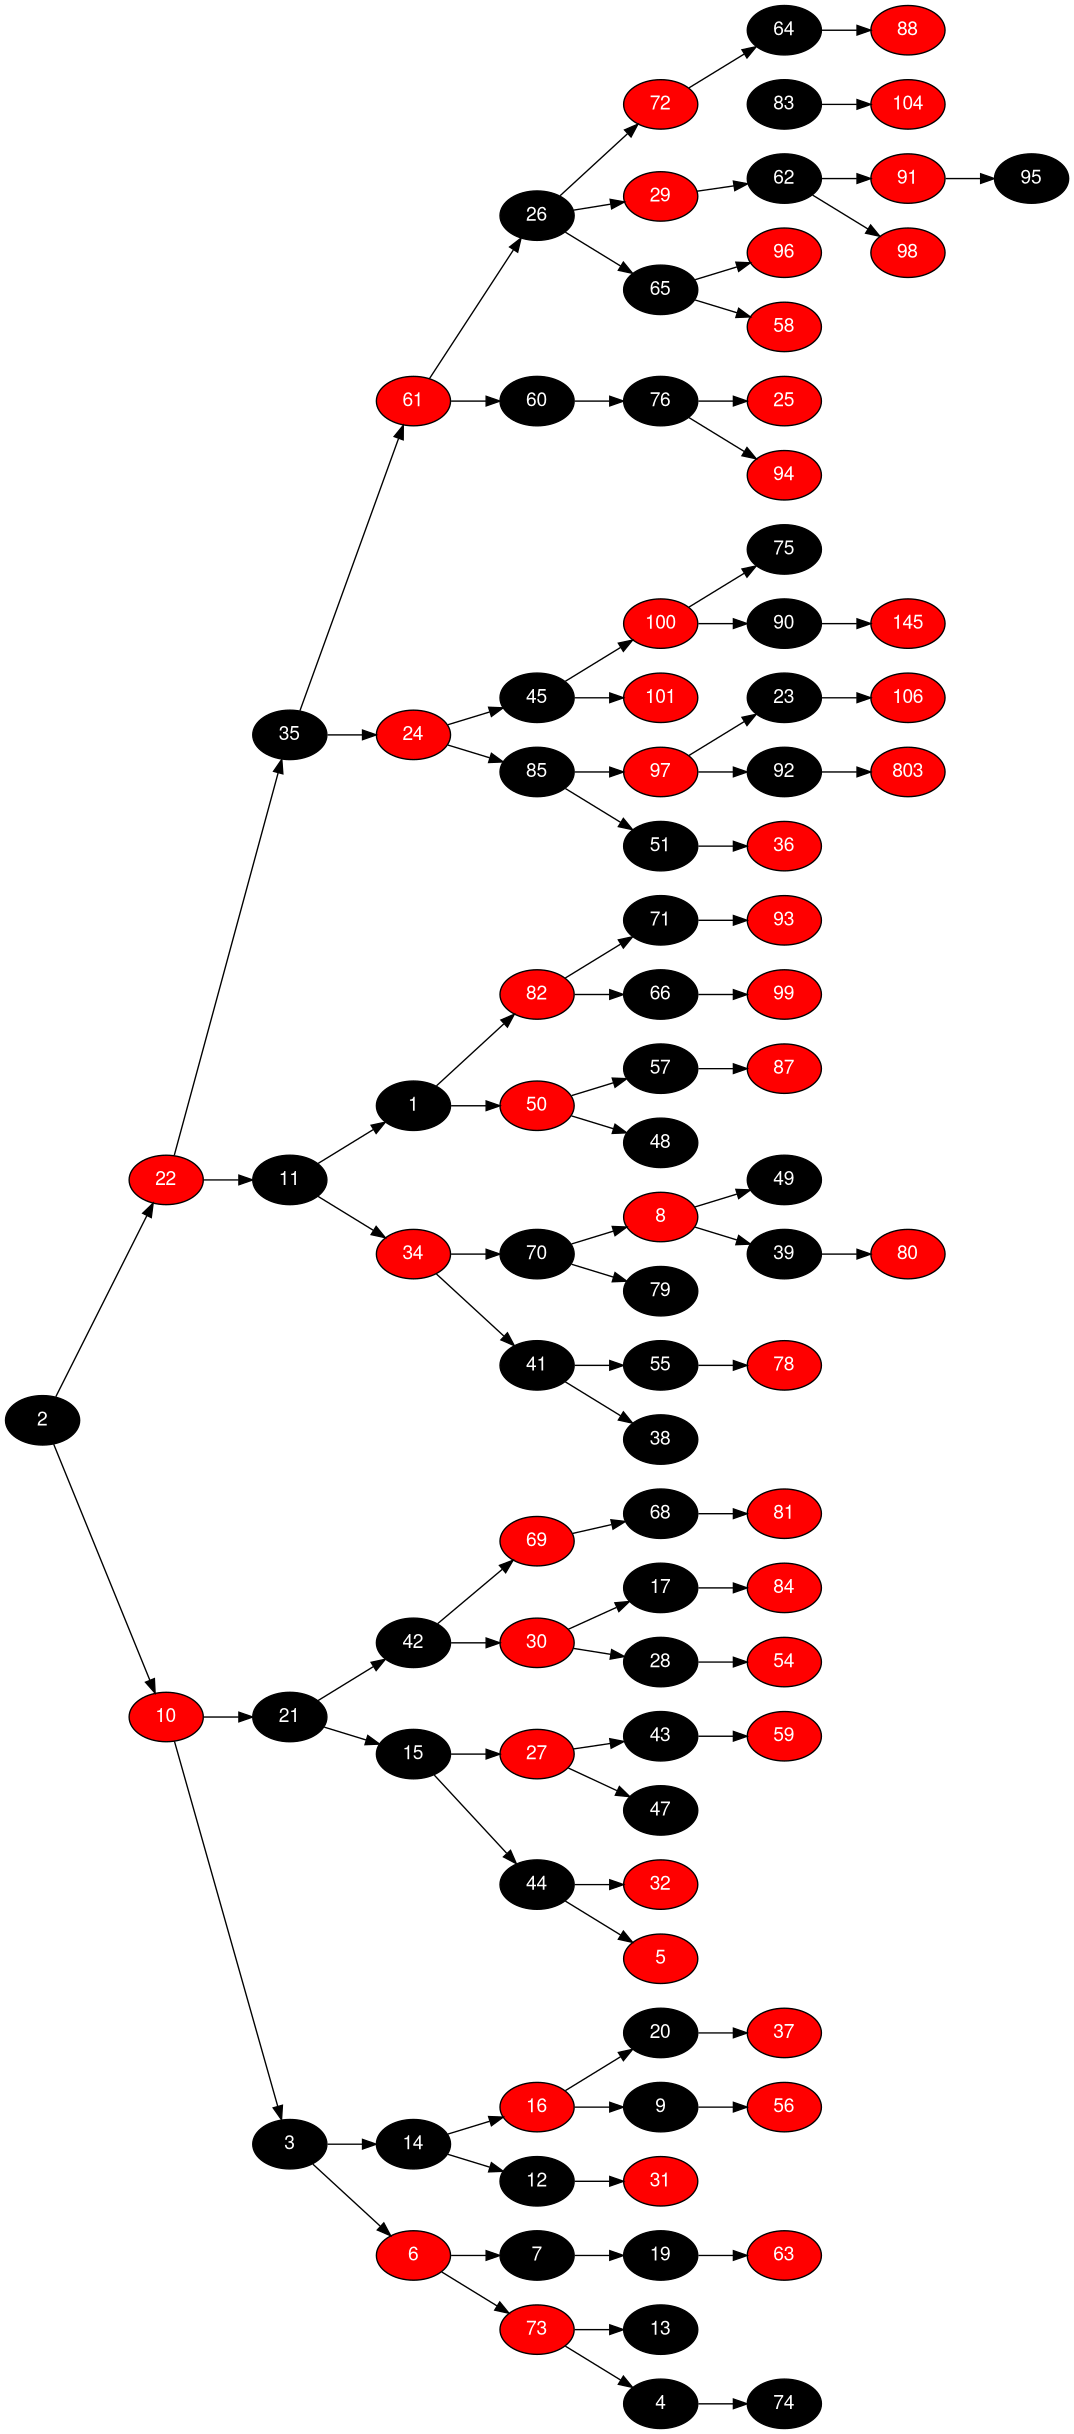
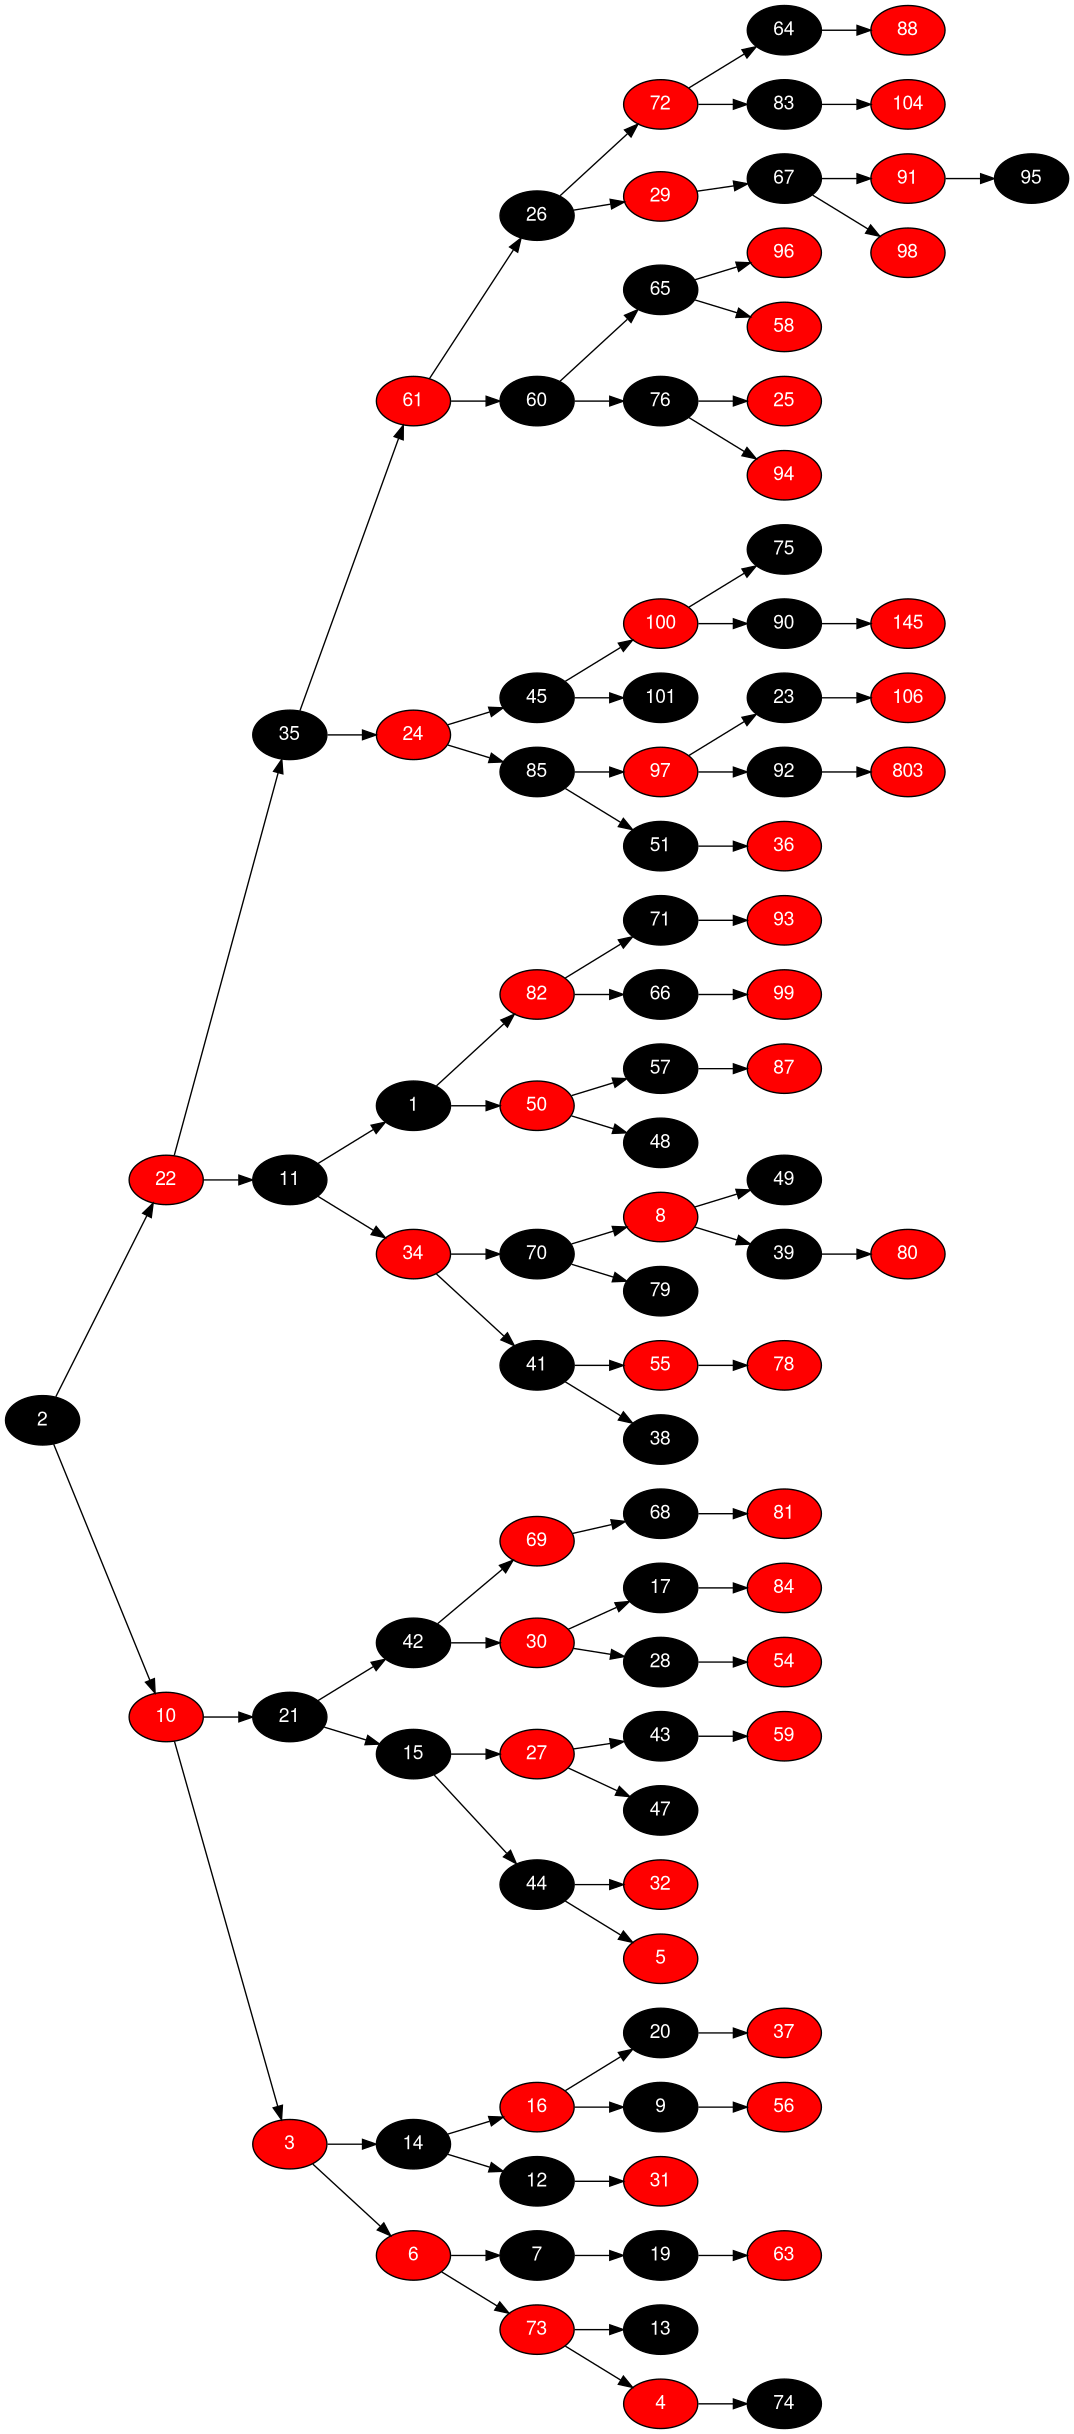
none -> (716, 104)
(784, 179) -> (784, 179)
(593, 249) -> (594, 350)
(661, 698) -> (661, 698)
(661, 1365) -> (661, 1365)
(290, 2144) -> (290, 2144)
(661, 2404) -> (661, 2404)
